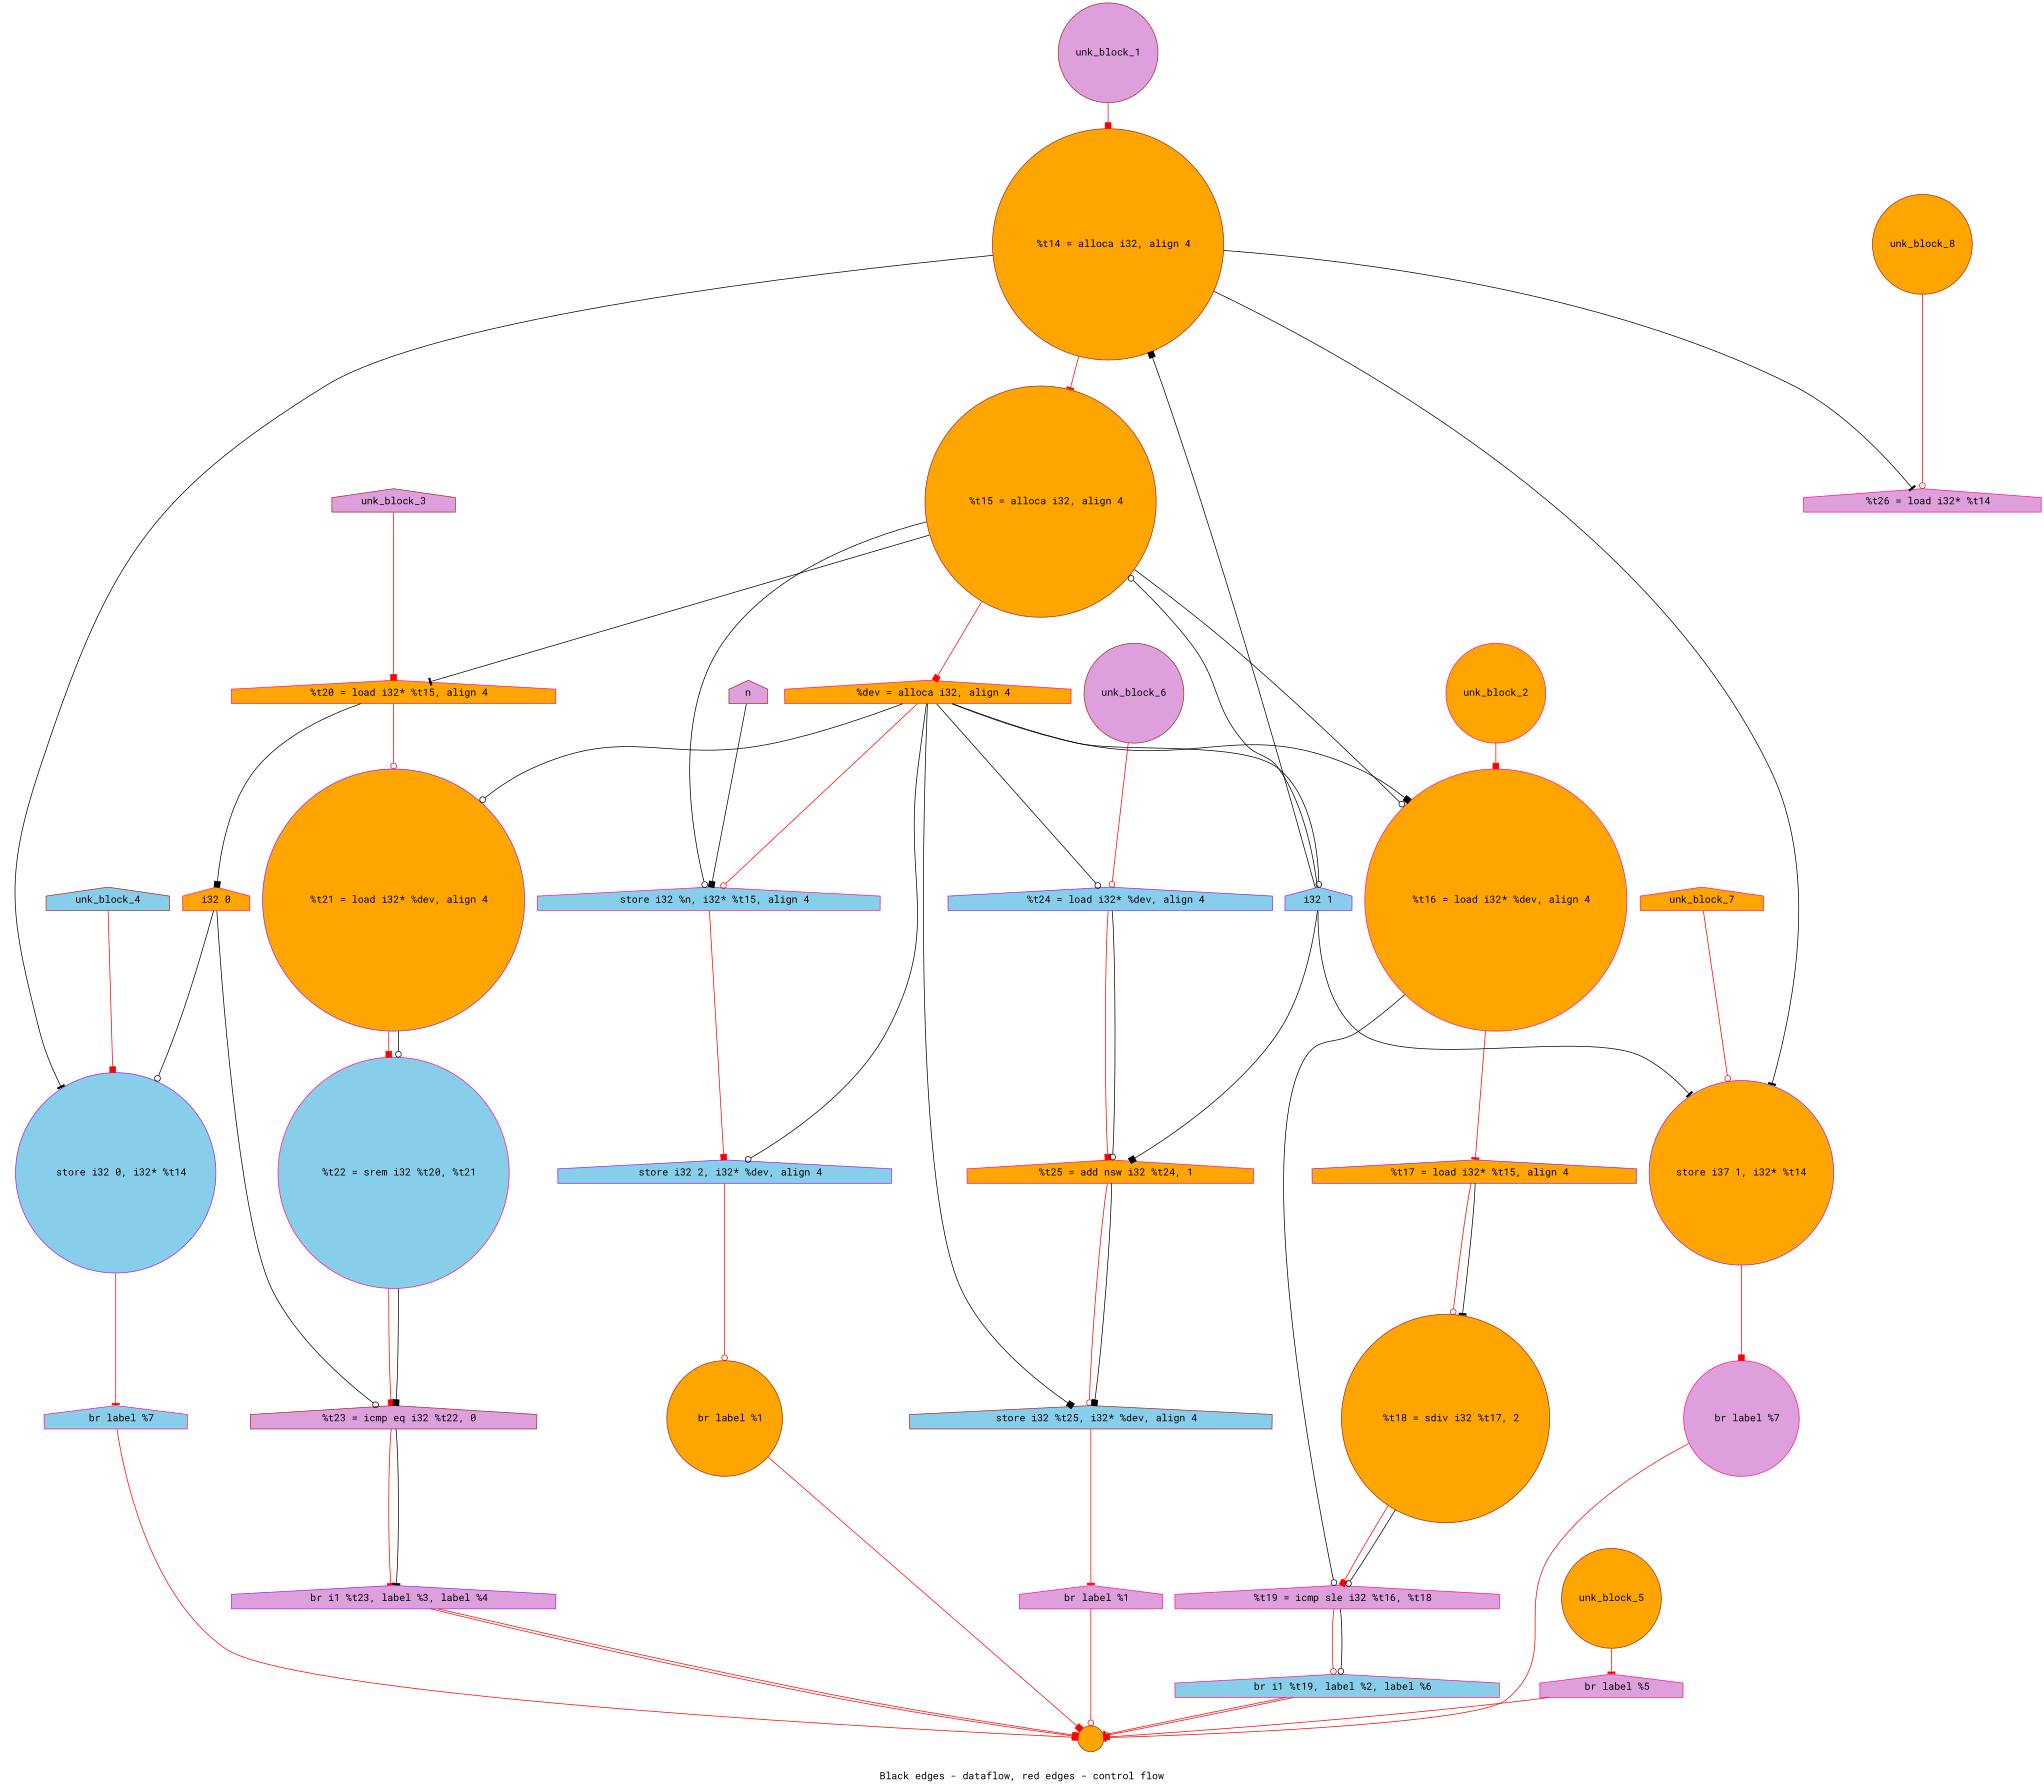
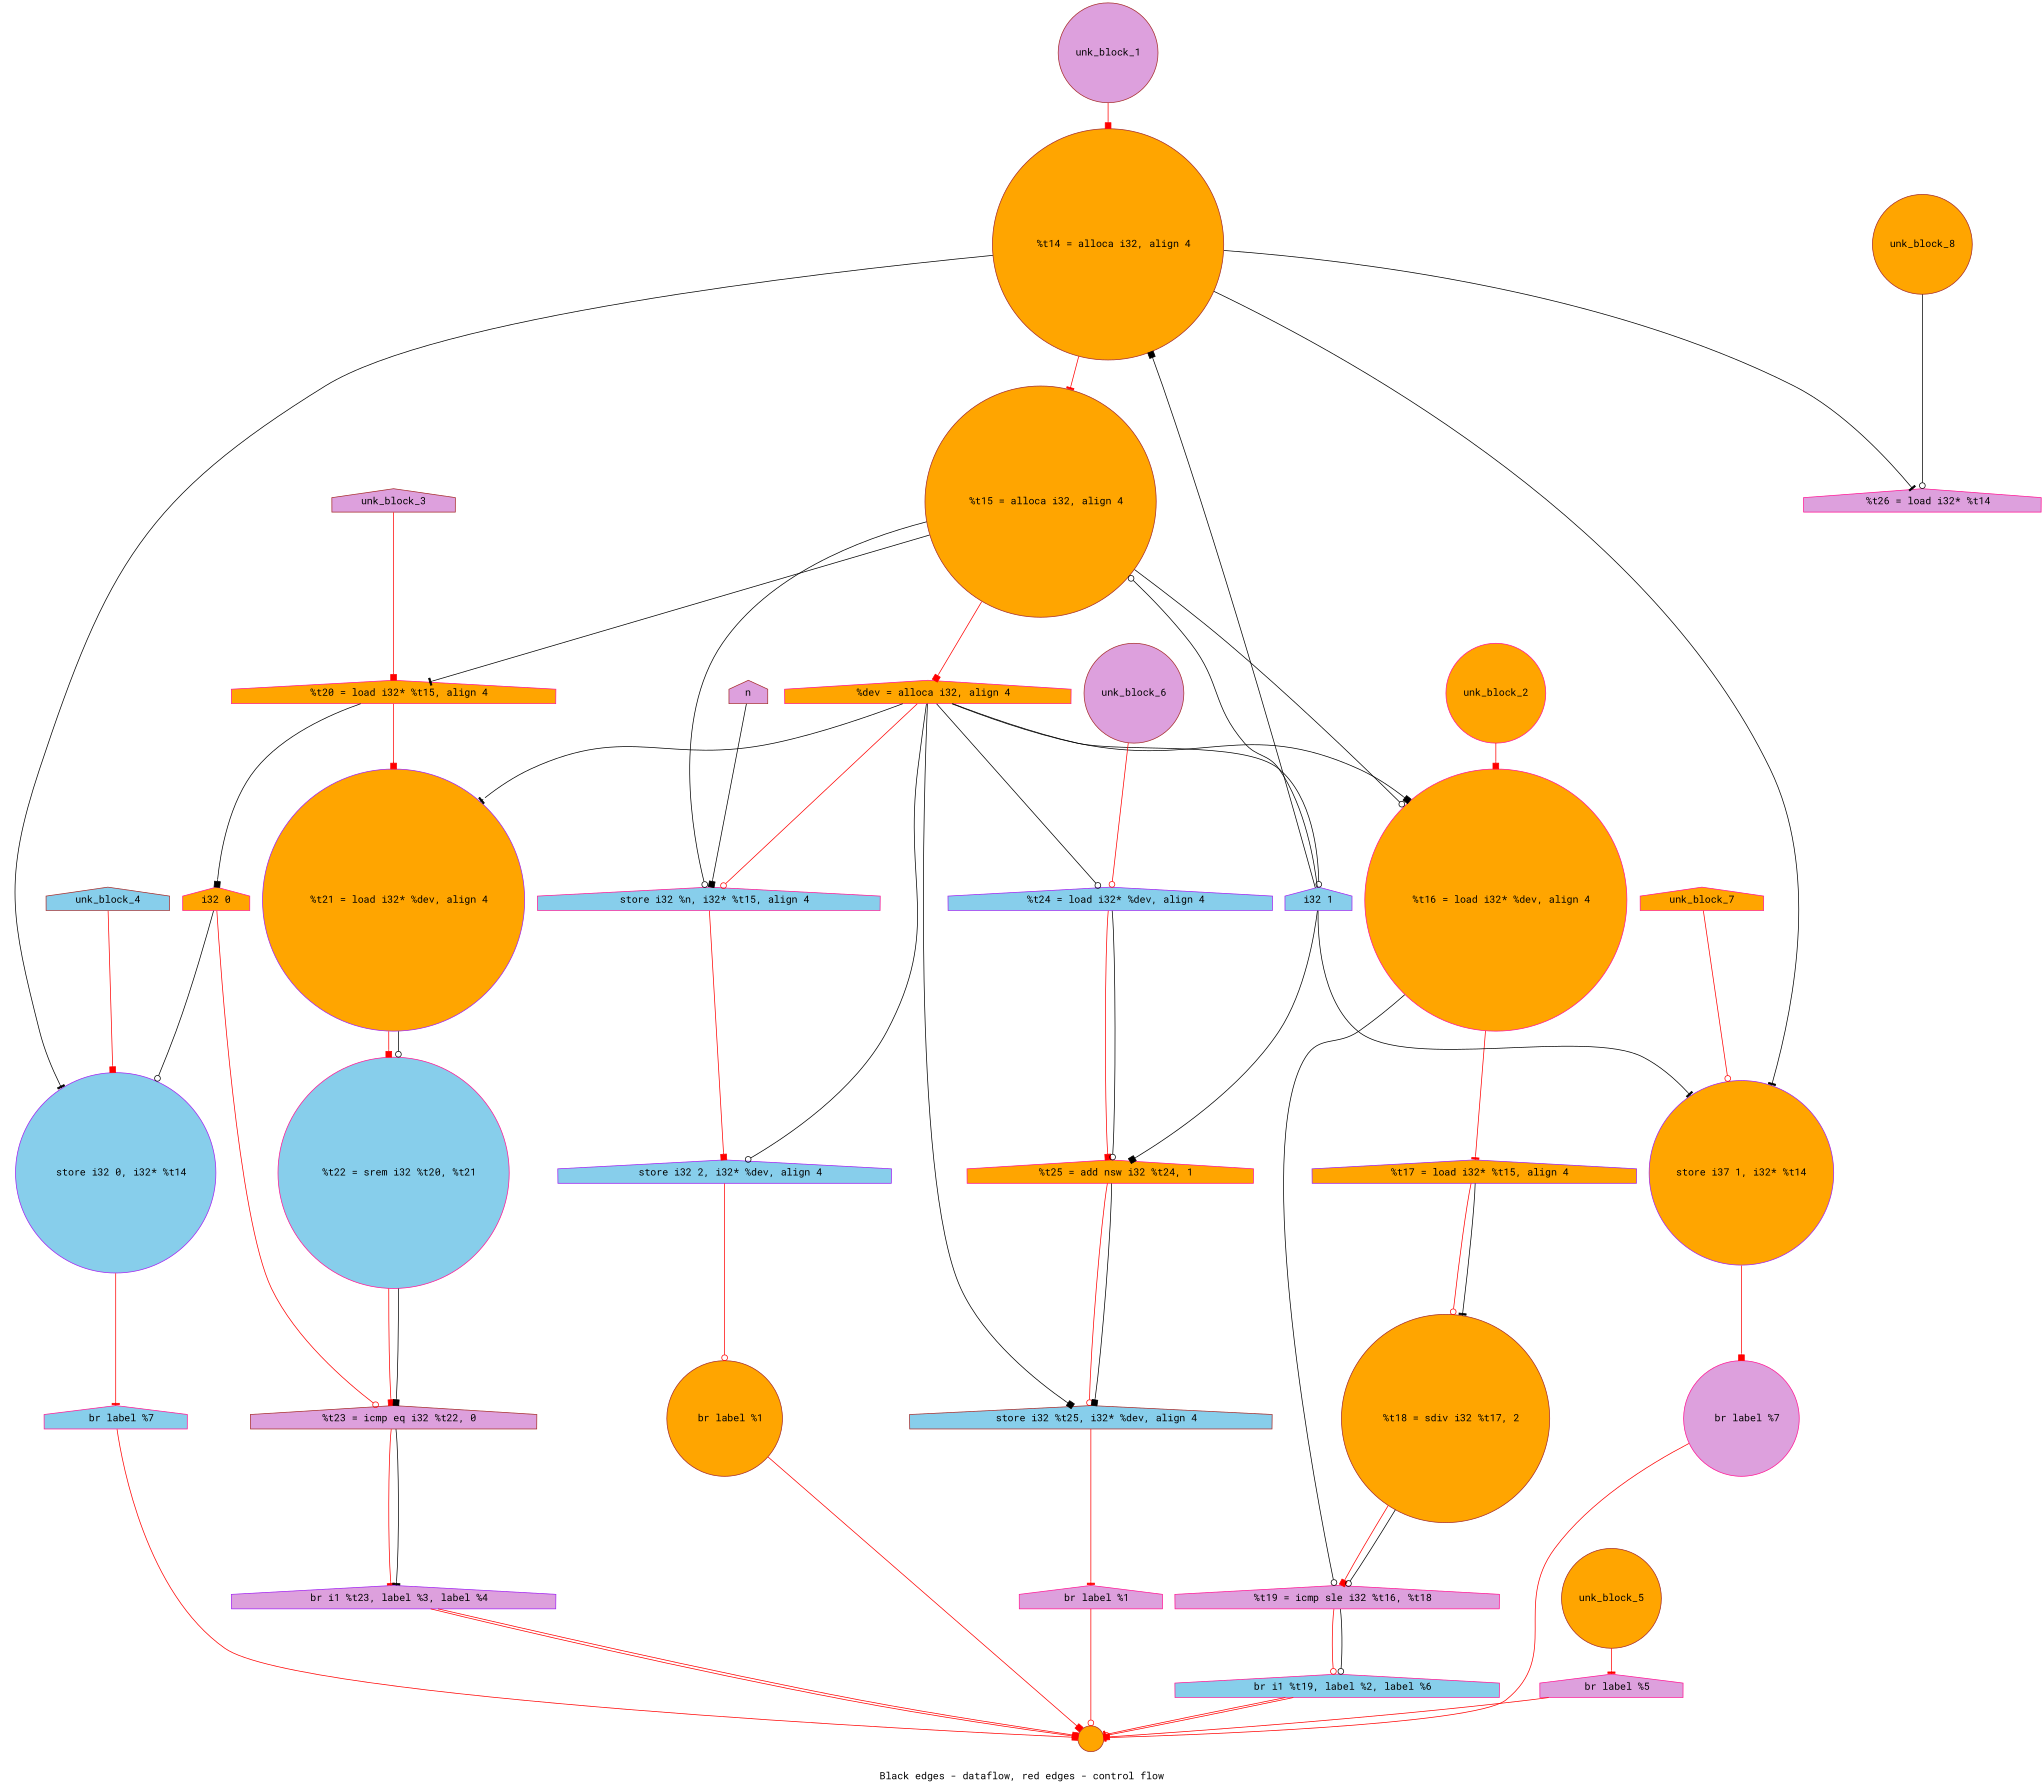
(1922, 389) -> (1922, 389)
(394, 733) -> (394, 733)
(702, 750) -> (702, 750)
(244, 1178) -> (244, 1178)
